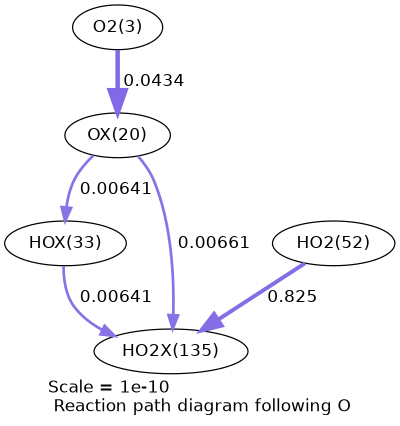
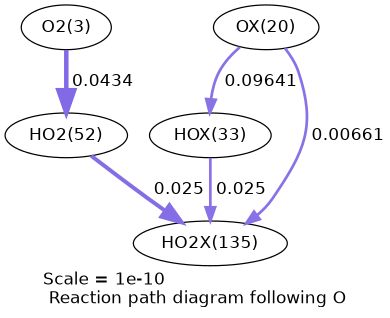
(118, 70) -> (66, 70)
(114, 189) -> (259, 81)
(114, 297) -> (239, 189)
(290, 297) -> (177, 189)
